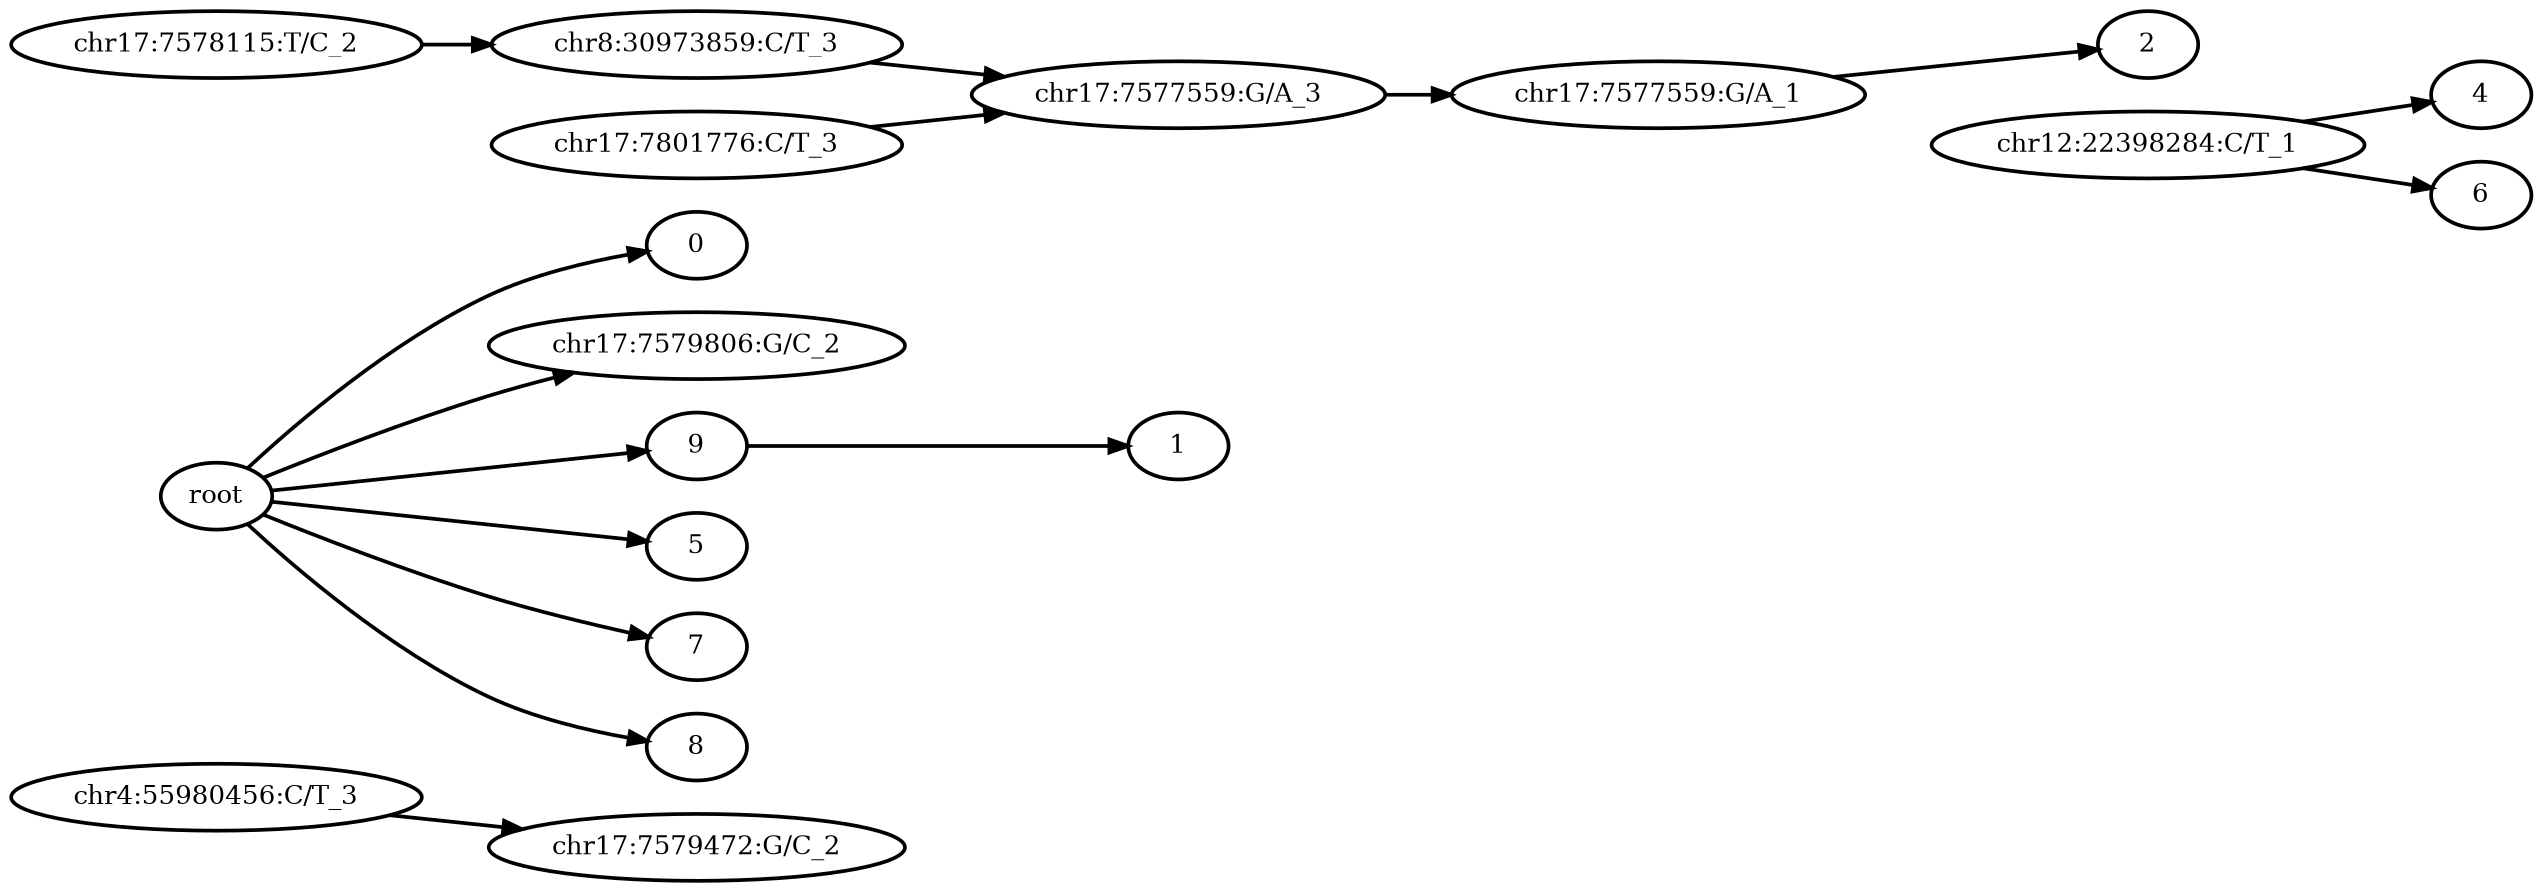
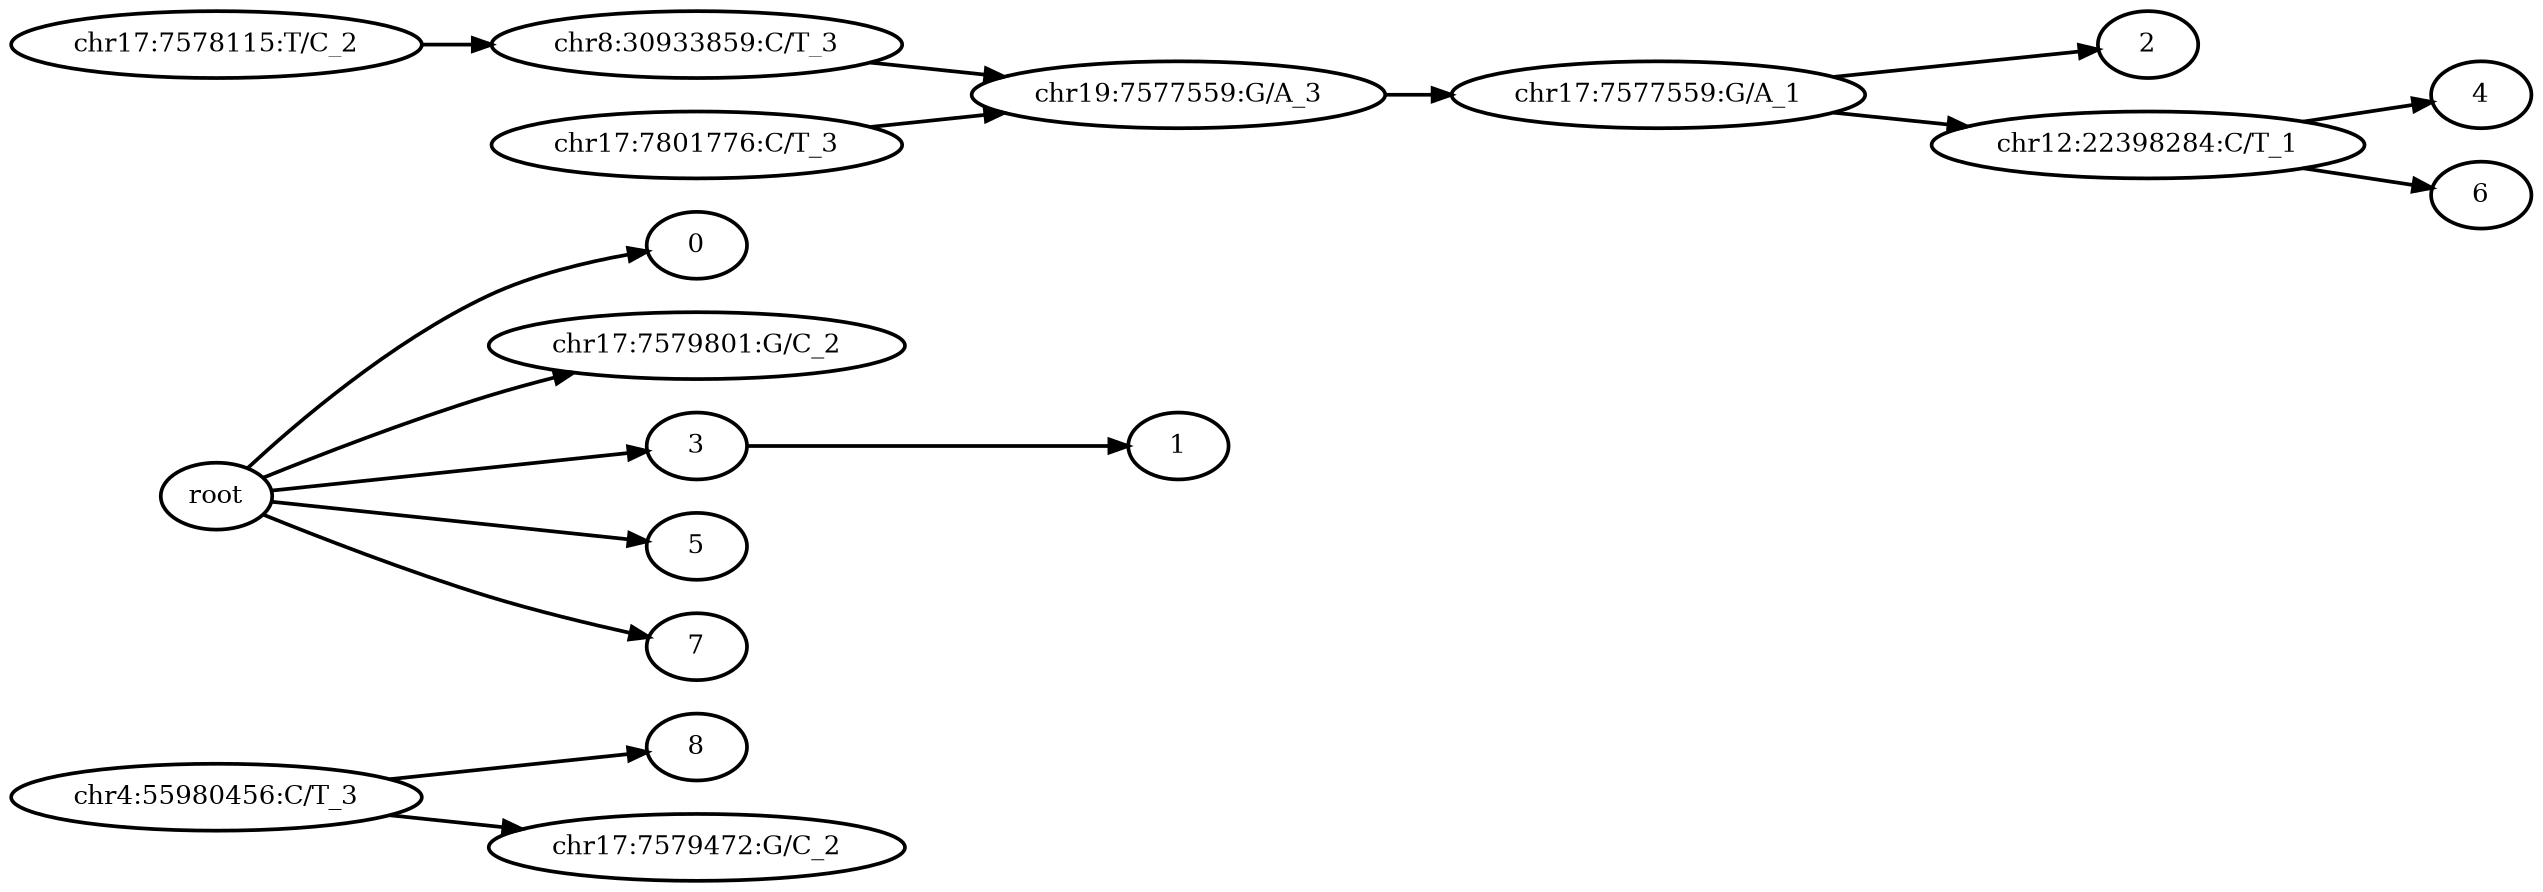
(697, 45) -> (697, 45)
(1178, 95) -> (1178, 95)
none -> (1891, 119)
(697, 346) -> (697, 346)
(697, 446) -> (697, 446)
(422, 660) -> (509, 767)
